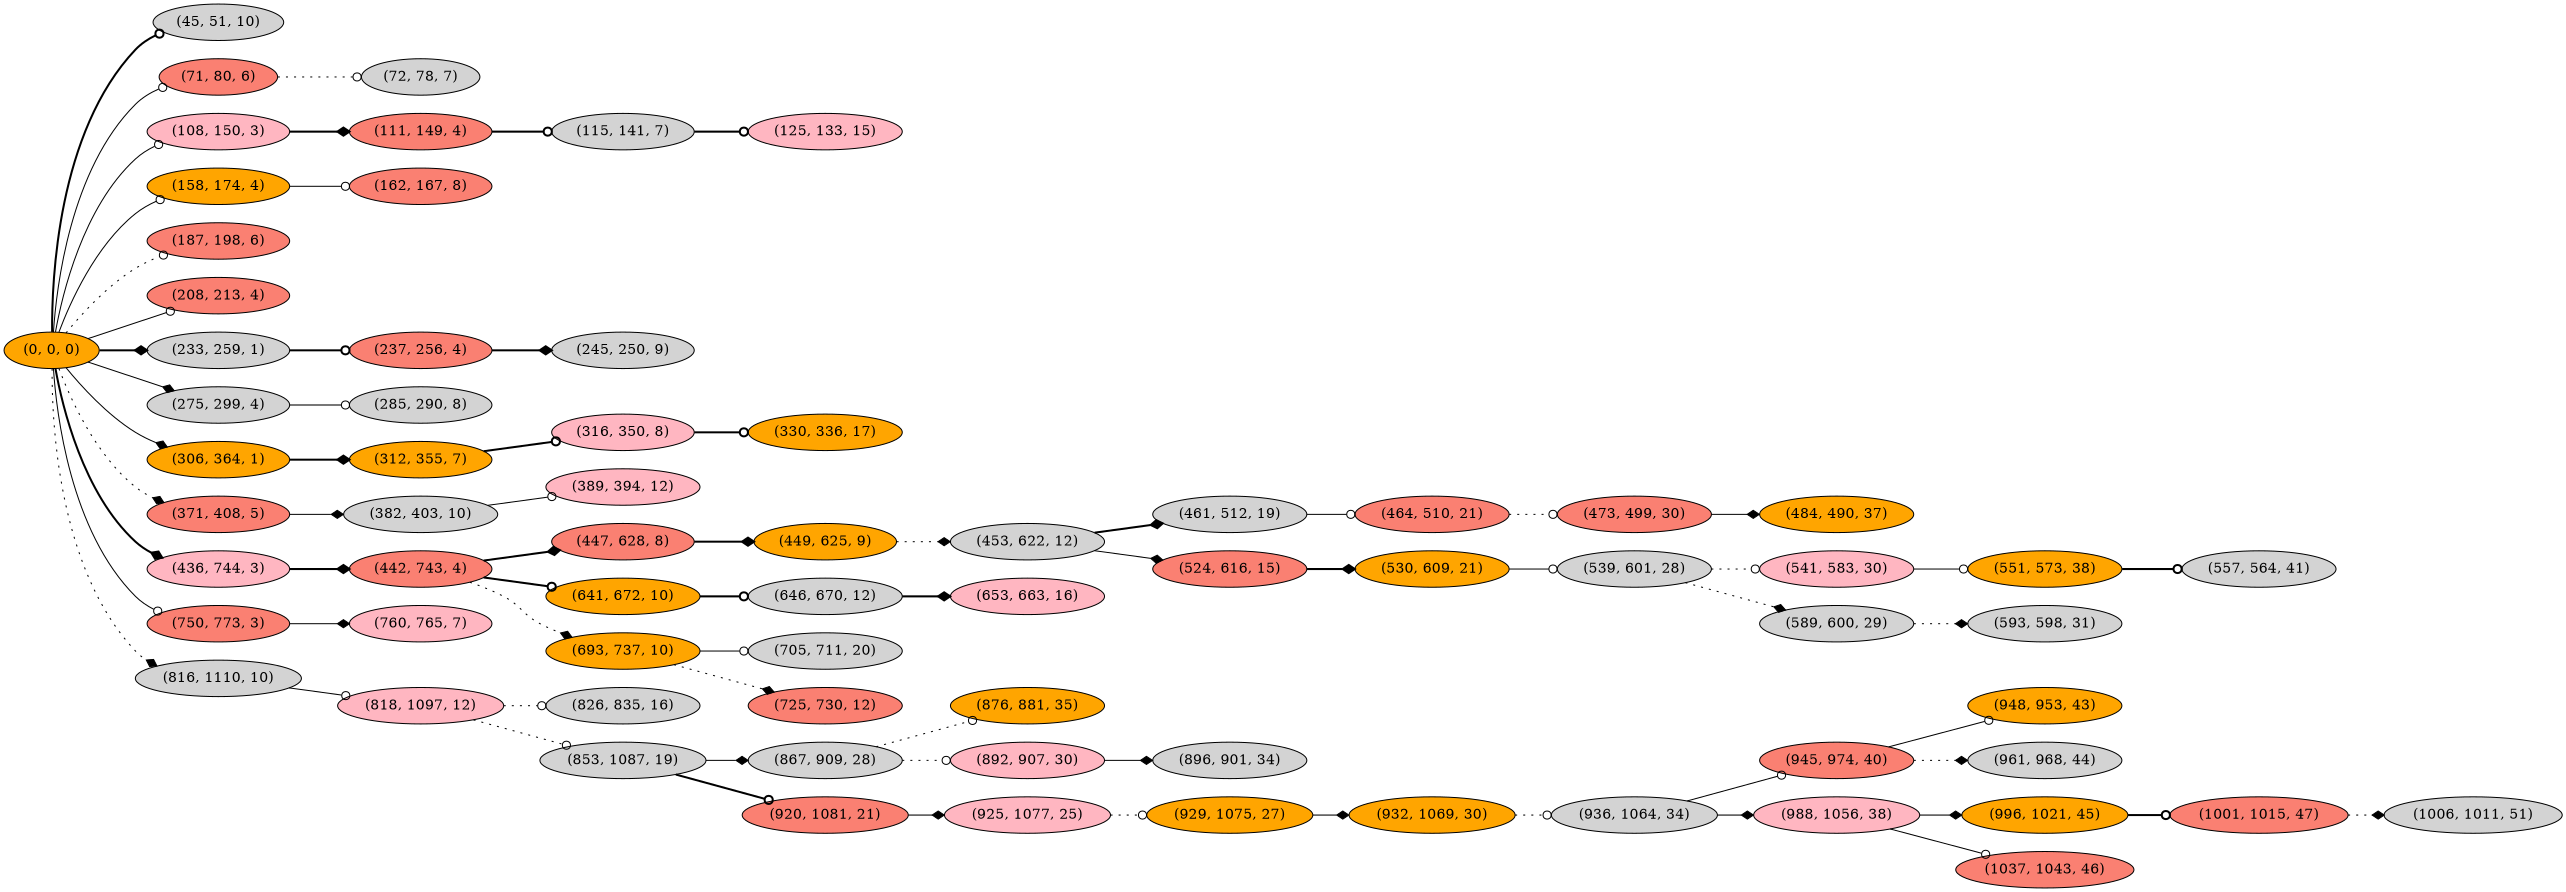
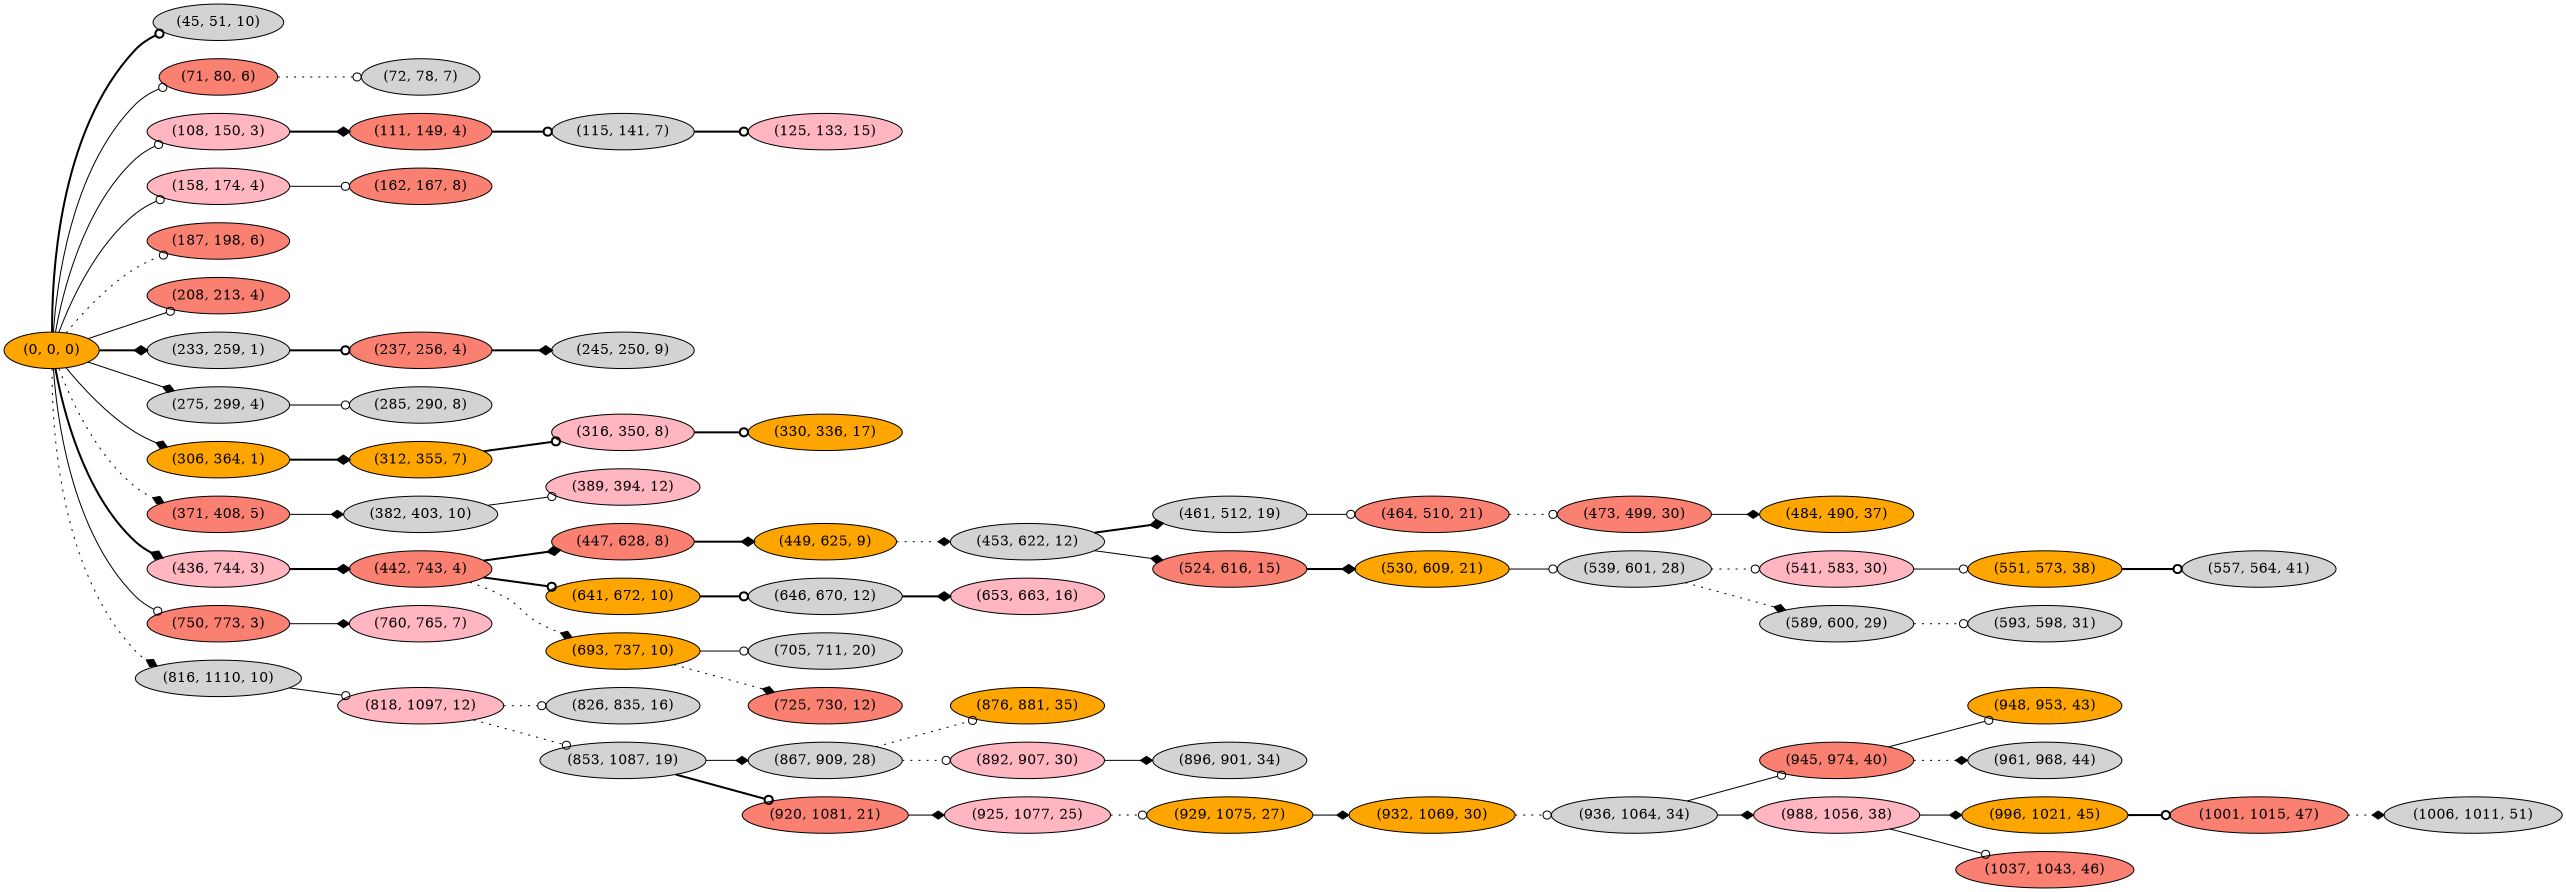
(218, 186) -> (218, 186)
(1937, 624) -> (1937, 624)
